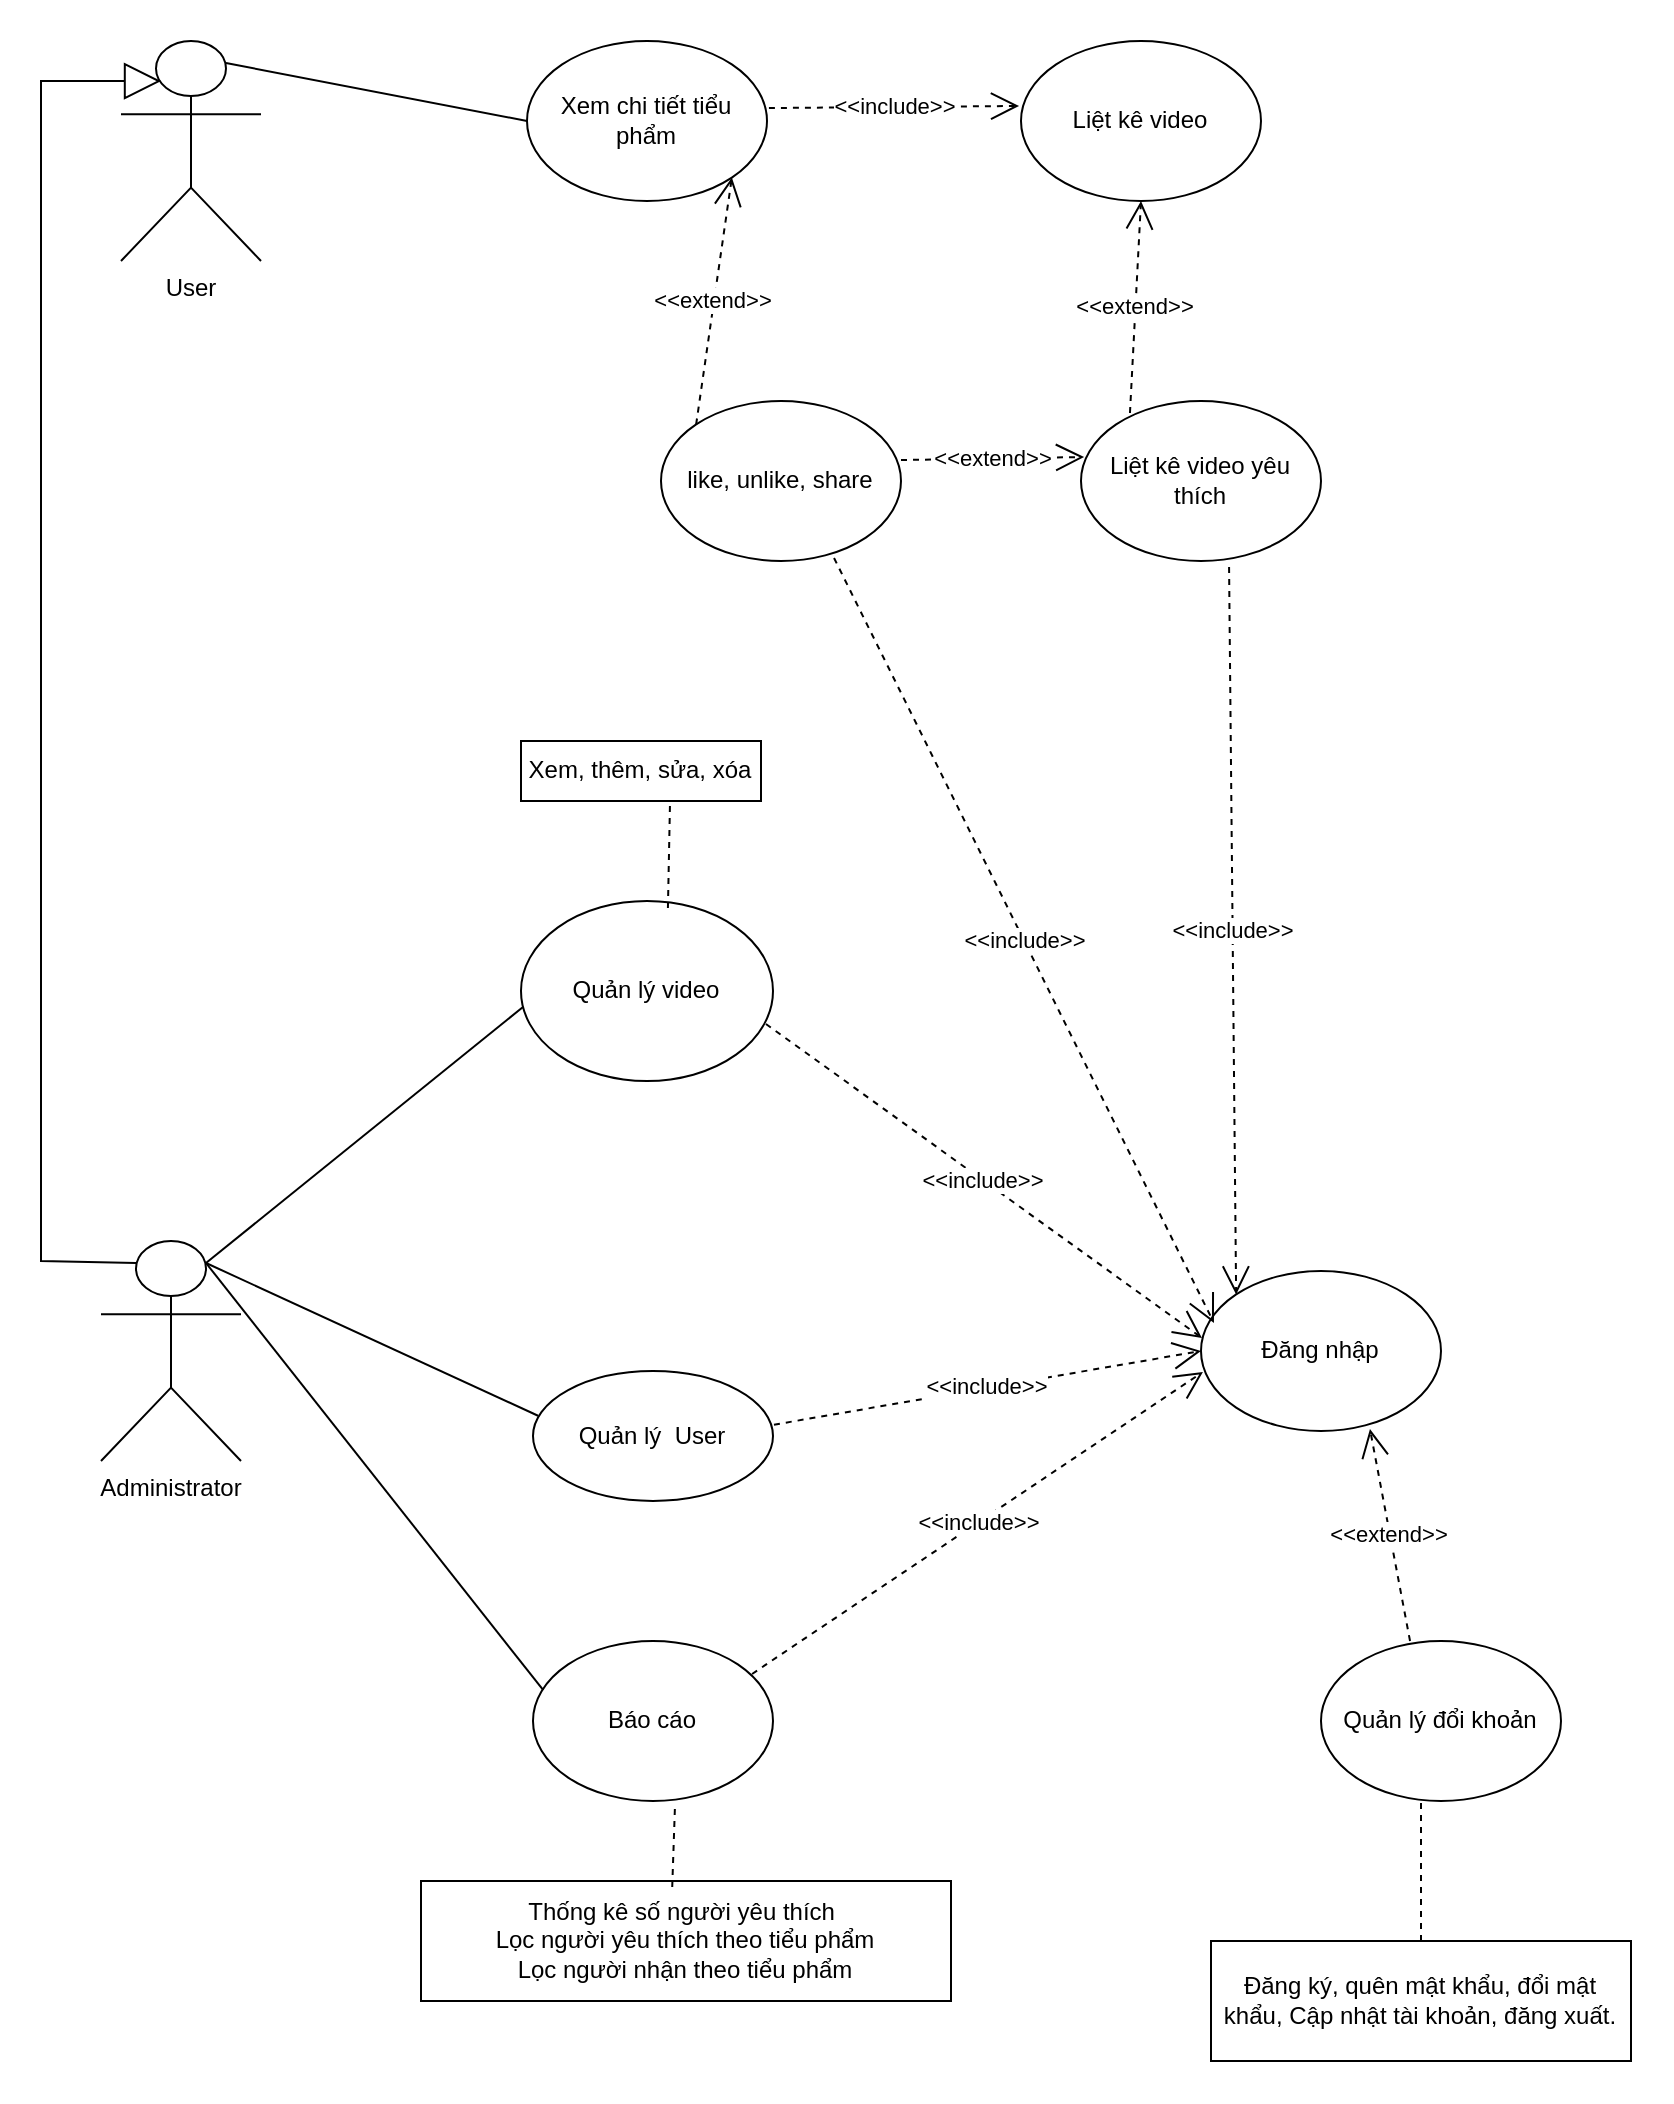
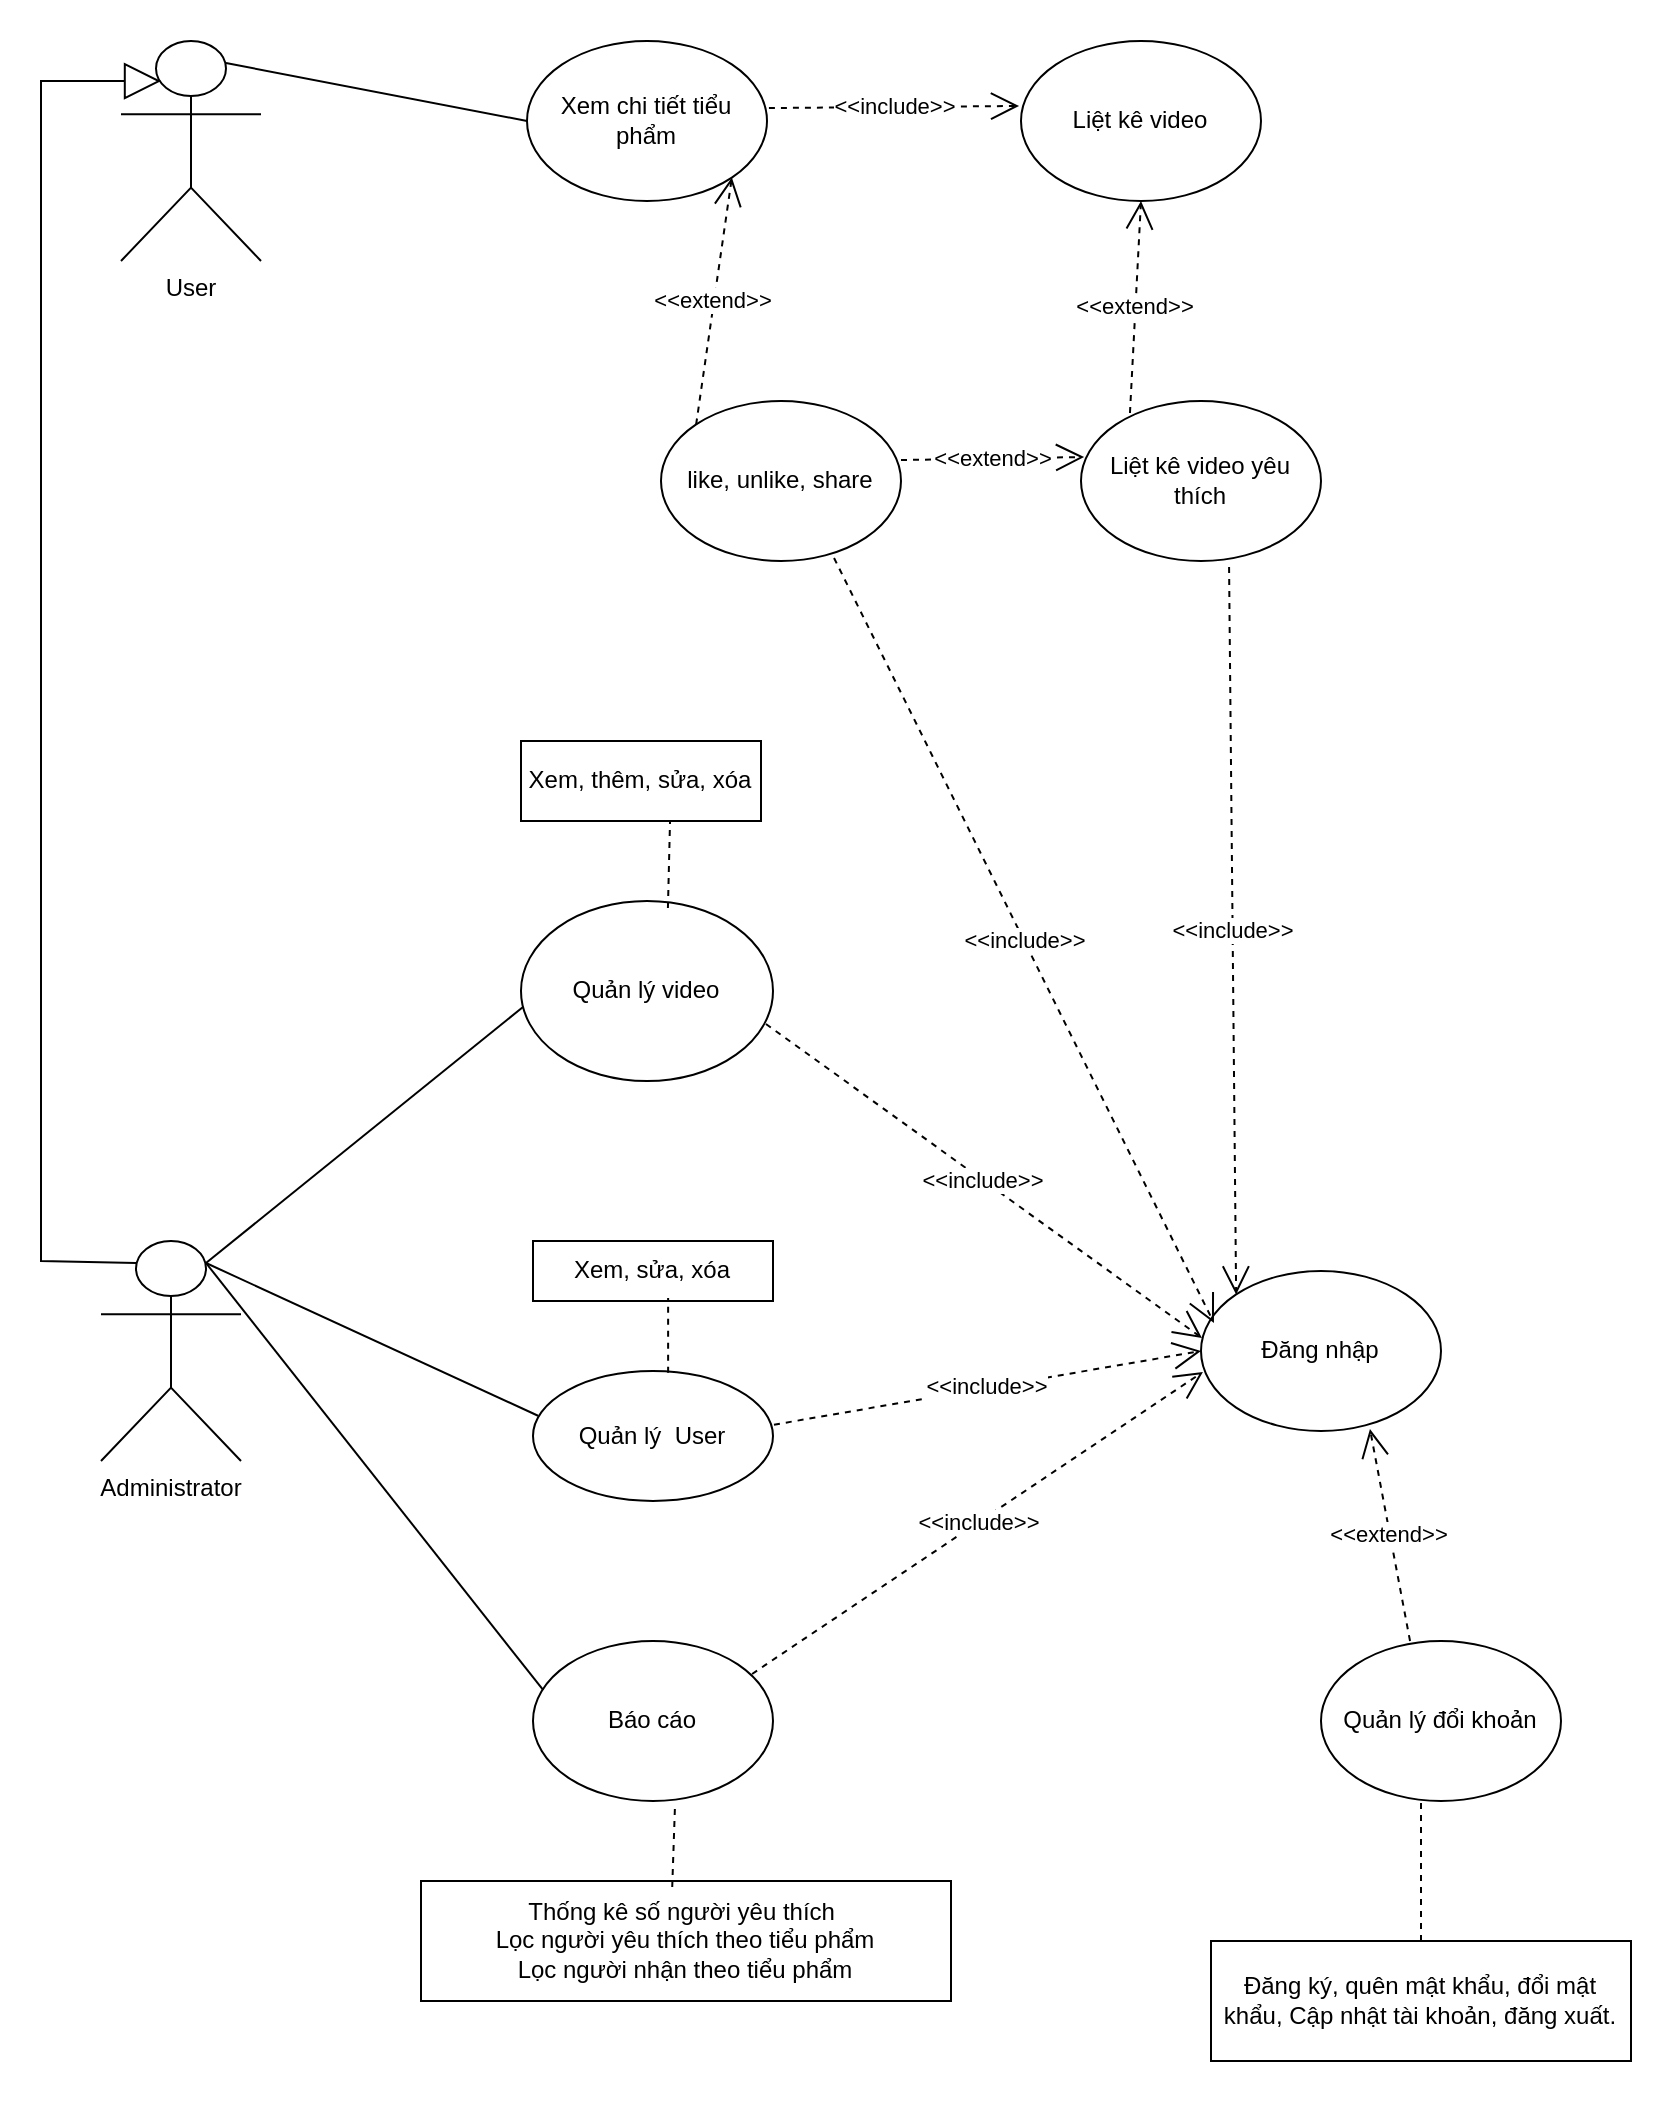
(641, 771) -> (641, 781)
none -> (653, 1271)
none -> (668, 1335)
